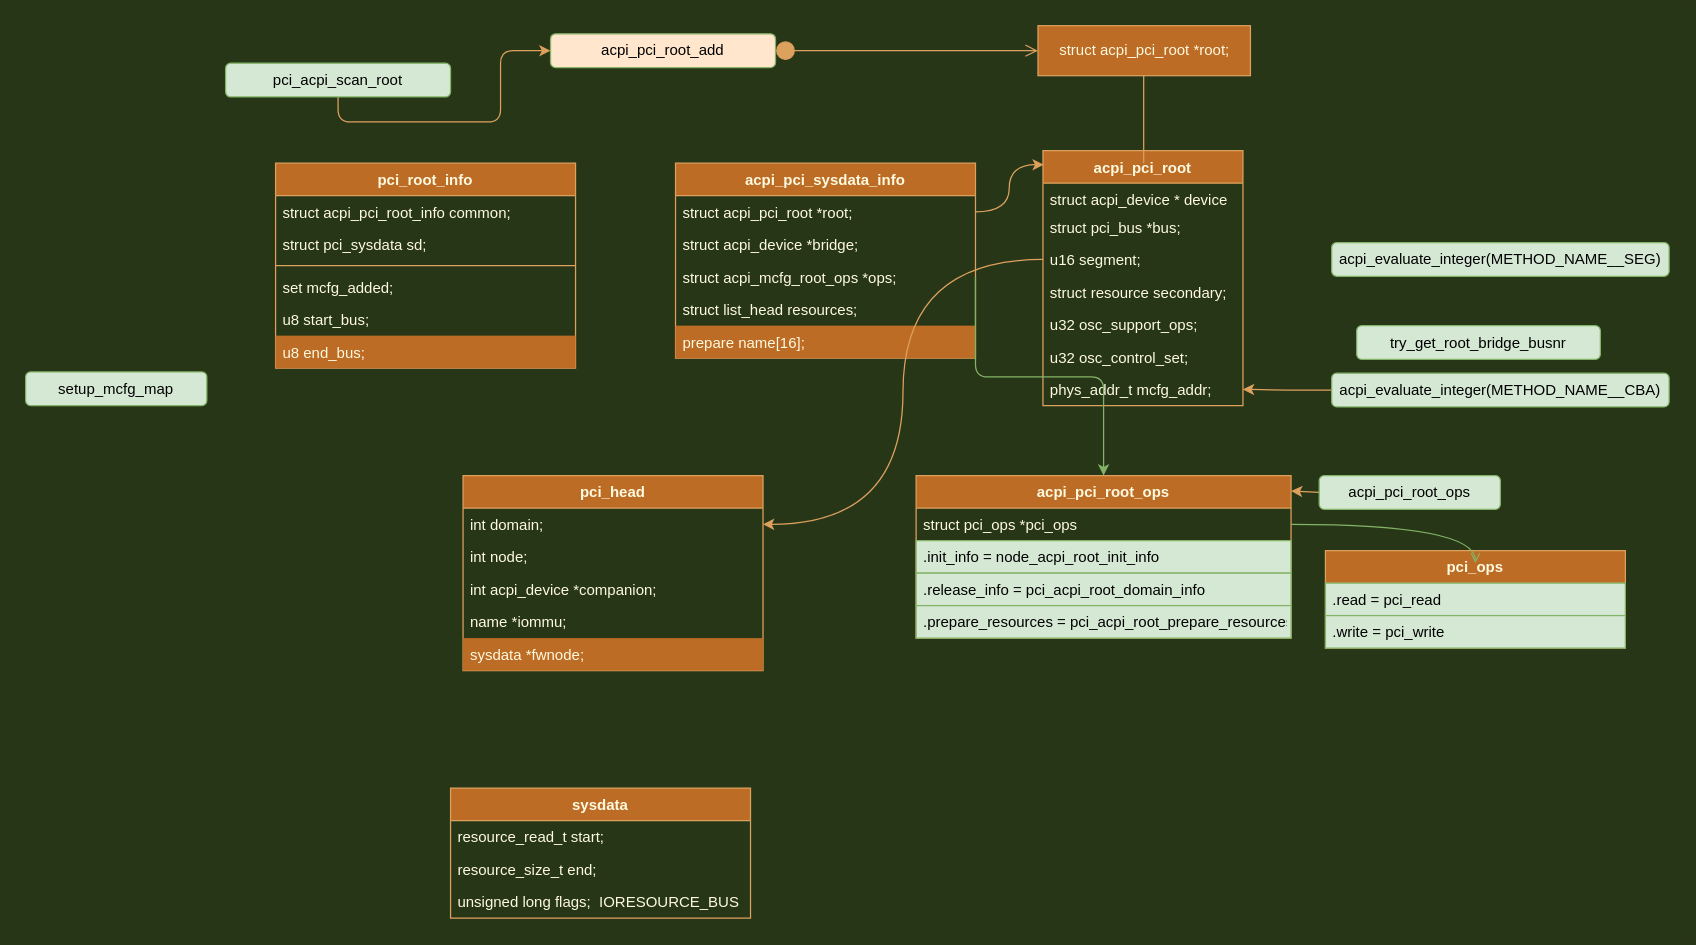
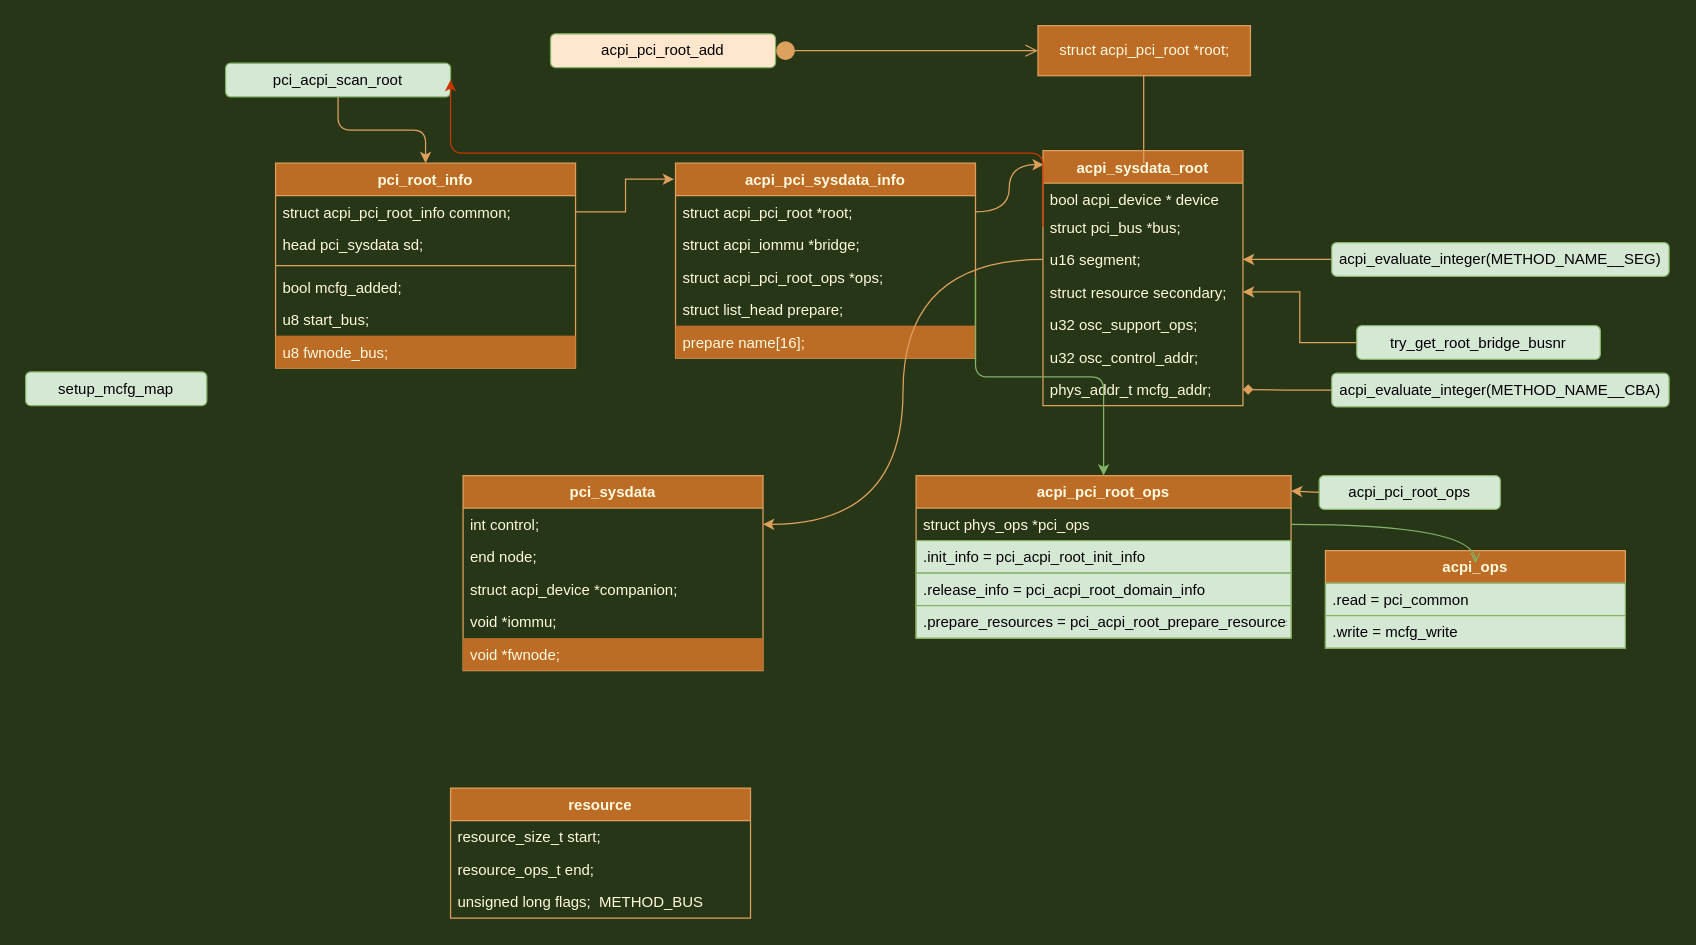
(465, 122) -> (385, 130)
none -> (719, 153)
(1143, 168) -> (1143, 168)
(1152, 200) -> (1141, 200)
none -> (626, 201)
(367, 245) -> (359, 245)
(790, 245) -> (786, 245)
none -> (1291, 259)
(807, 278) -> (801, 278)
(342, 288) -> (344, 288)
(792, 310) -> (784, 310)
none -> (1300, 321)
(325, 353) -> (337, 353)
(1128, 358) -> (1132, 358)
(1253, 390) -> (1254, 390)
(613, 493) -> (613, 493)
(515, 525) -> (519, 525)
(1012, 525) -> (1018, 525)
(508, 558) -> (510, 558)
(1059, 558) -> (1053, 558)
(1475, 568) -> (1475, 568)
(570, 590) -> (584, 590)
(1392, 600) -> (1400, 600)
(521, 623) -> (519, 623)
(1396, 633) -> (1403, 633)
(539, 655) -> (525, 655)
(600, 805) -> (600, 805)
(546, 838) -> (544, 838)
(536, 870) -> (533, 870)
(597, 903) -> (580, 903)
